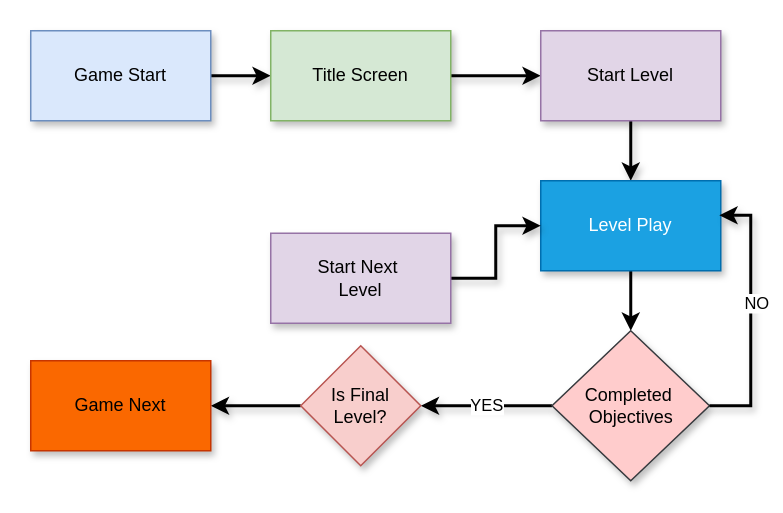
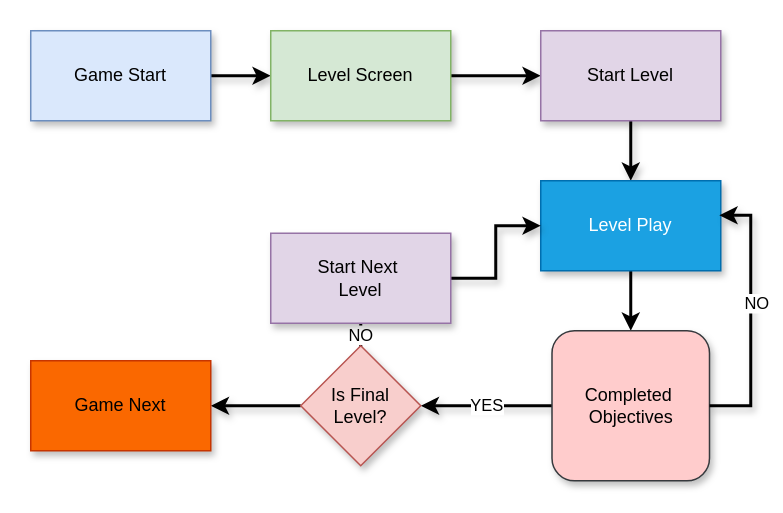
(361, 76) -> (361, 76)
none -> (361, 334)
(631, 406) -> (631, 406)
